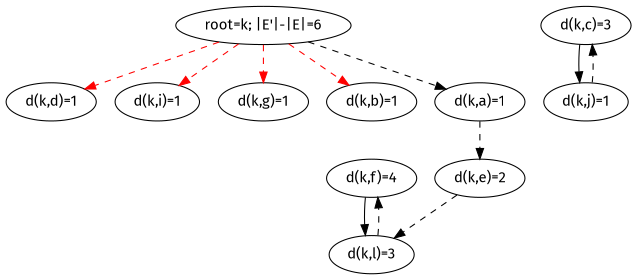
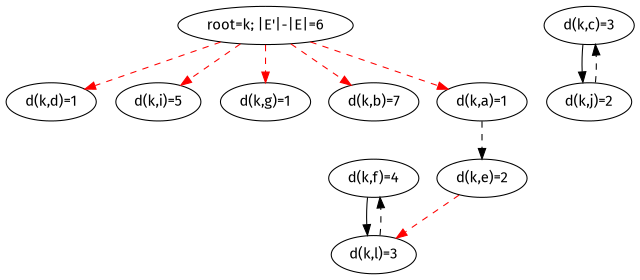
(372, 64) -> (374, 64)
(157, 102) -> (158, 102)
(372, 102) -> (374, 102)
(586, 102) -> (589, 102)
(430, 213) -> (432, 213)
